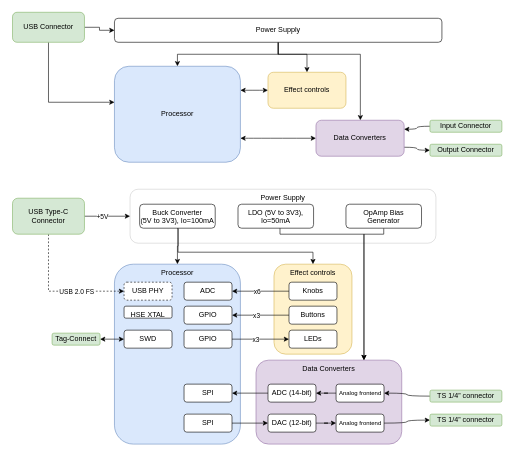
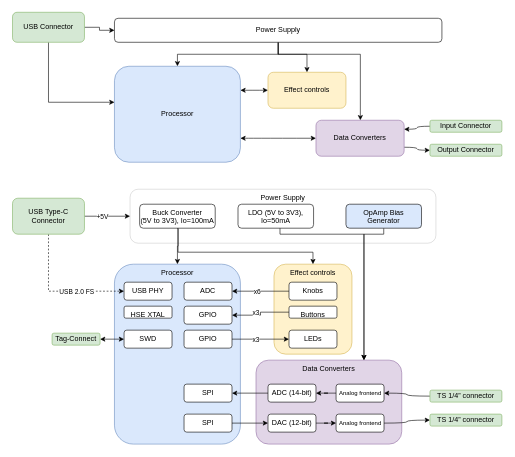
(384, 216) -> (384, 216)
(148, 291) -> (148, 291)
(313, 315) -> (313, 312)
